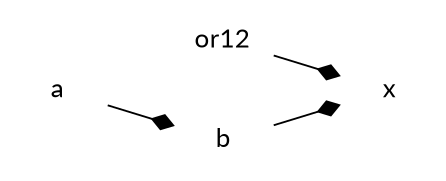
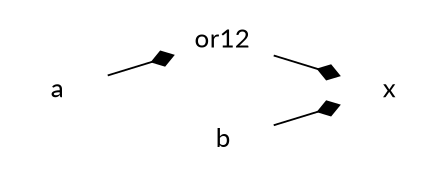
(130, 112) -> (130, 69)
